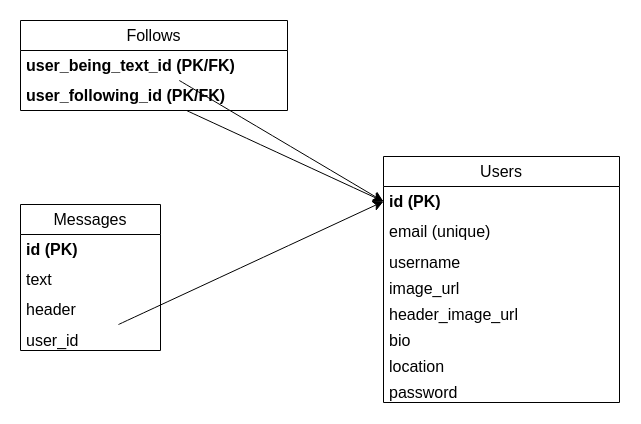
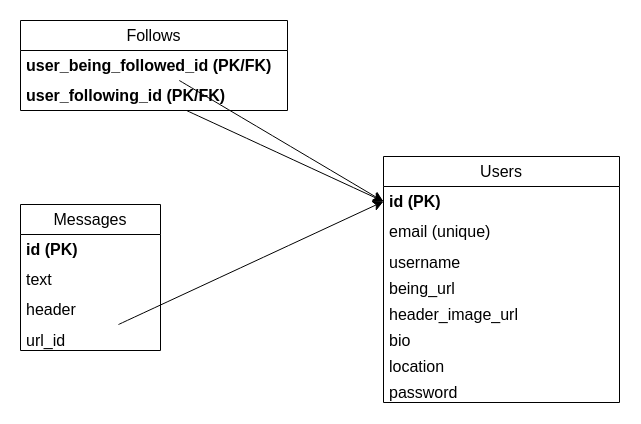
(137, 66) -> (151, 66)
(426, 289) -> (426, 289)
(56, 341) -> (49, 341)
